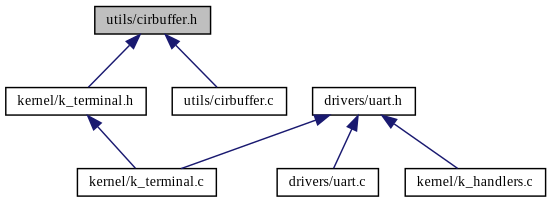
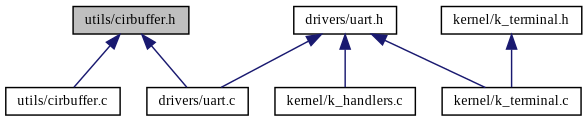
(109, 66) -> (169, 66)
